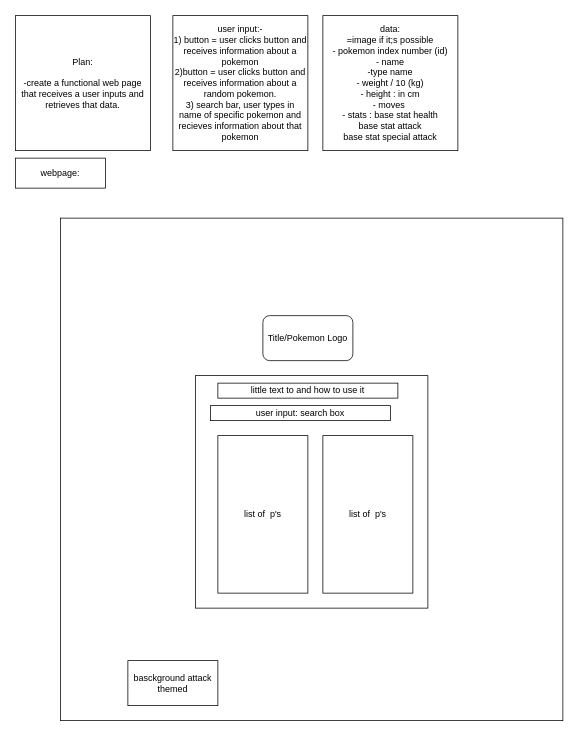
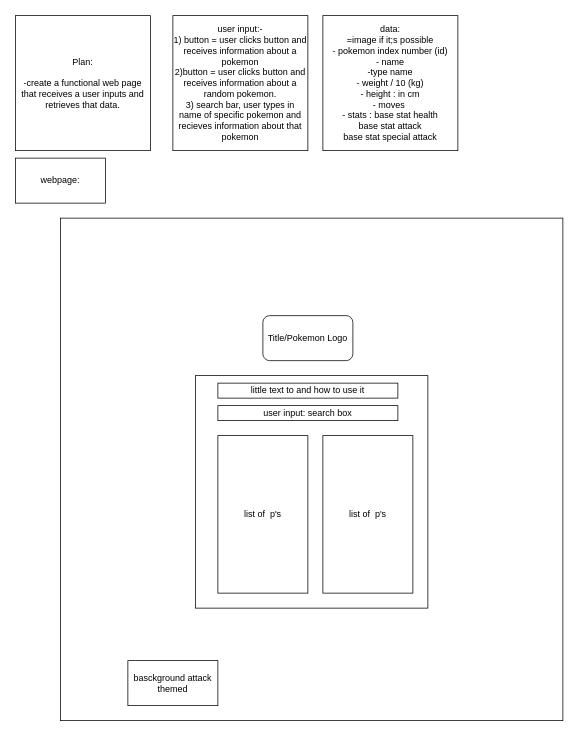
(60, 173) -> (60, 180)
(300, 413) -> (308, 413)
